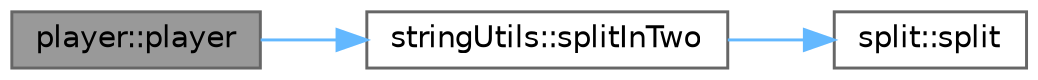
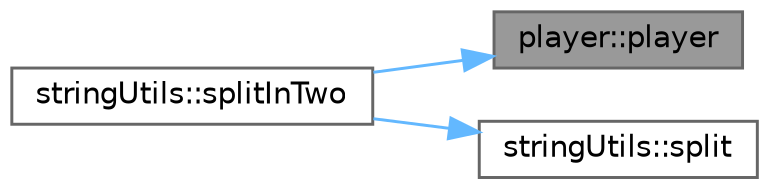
(298, 40) -> (418, 66)
(930, 40) -> (618, 149)
